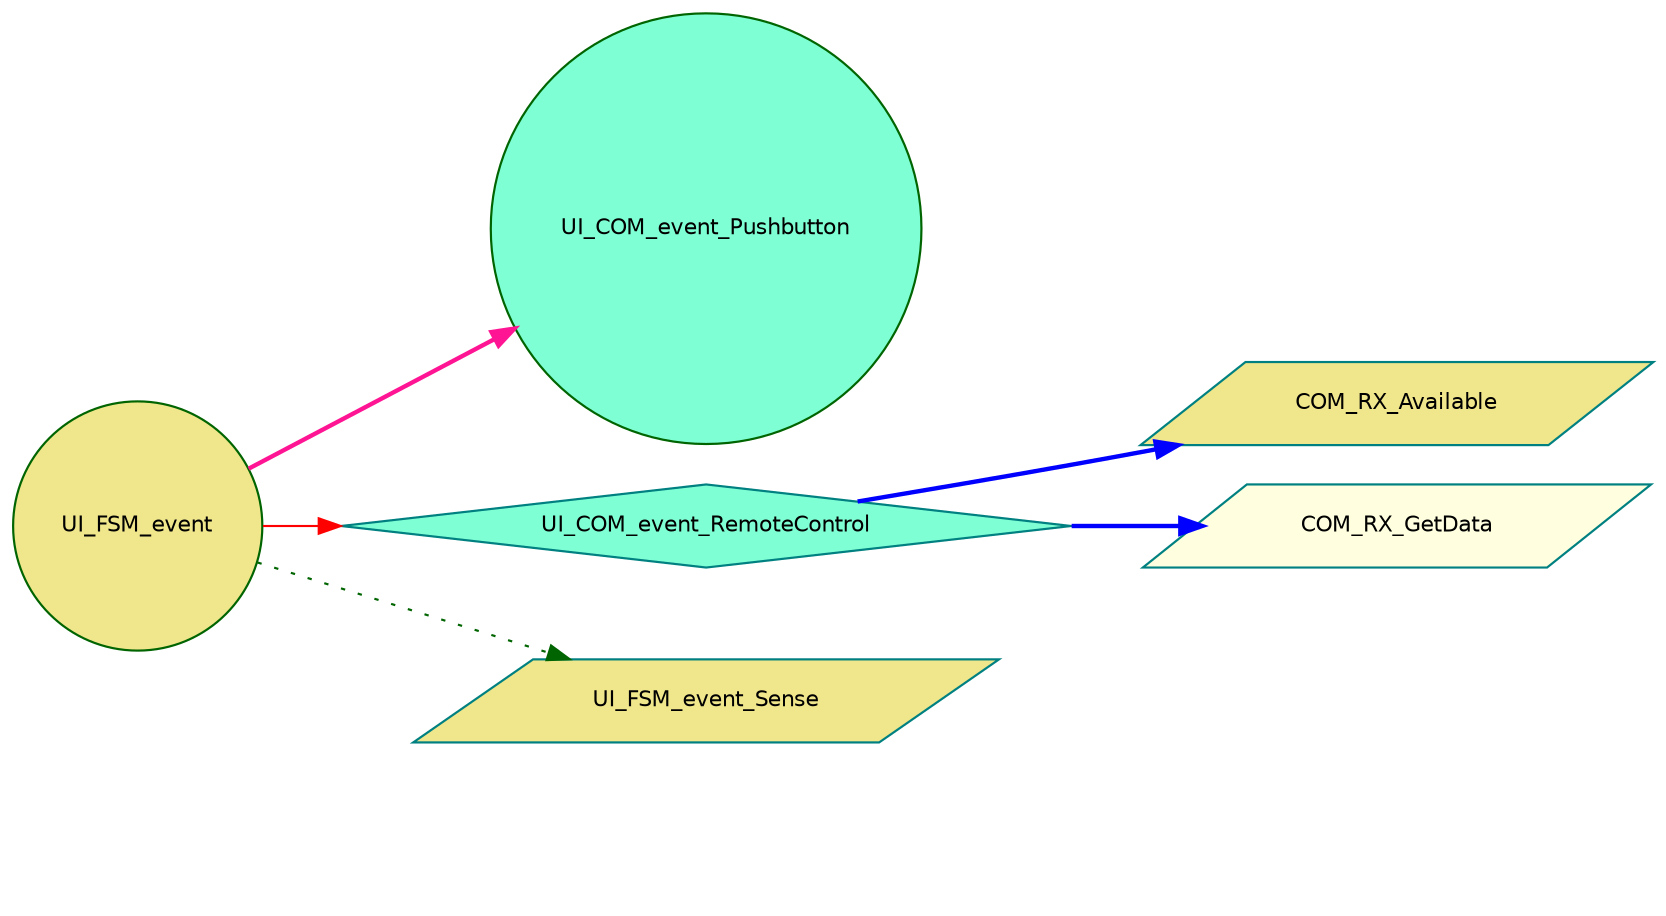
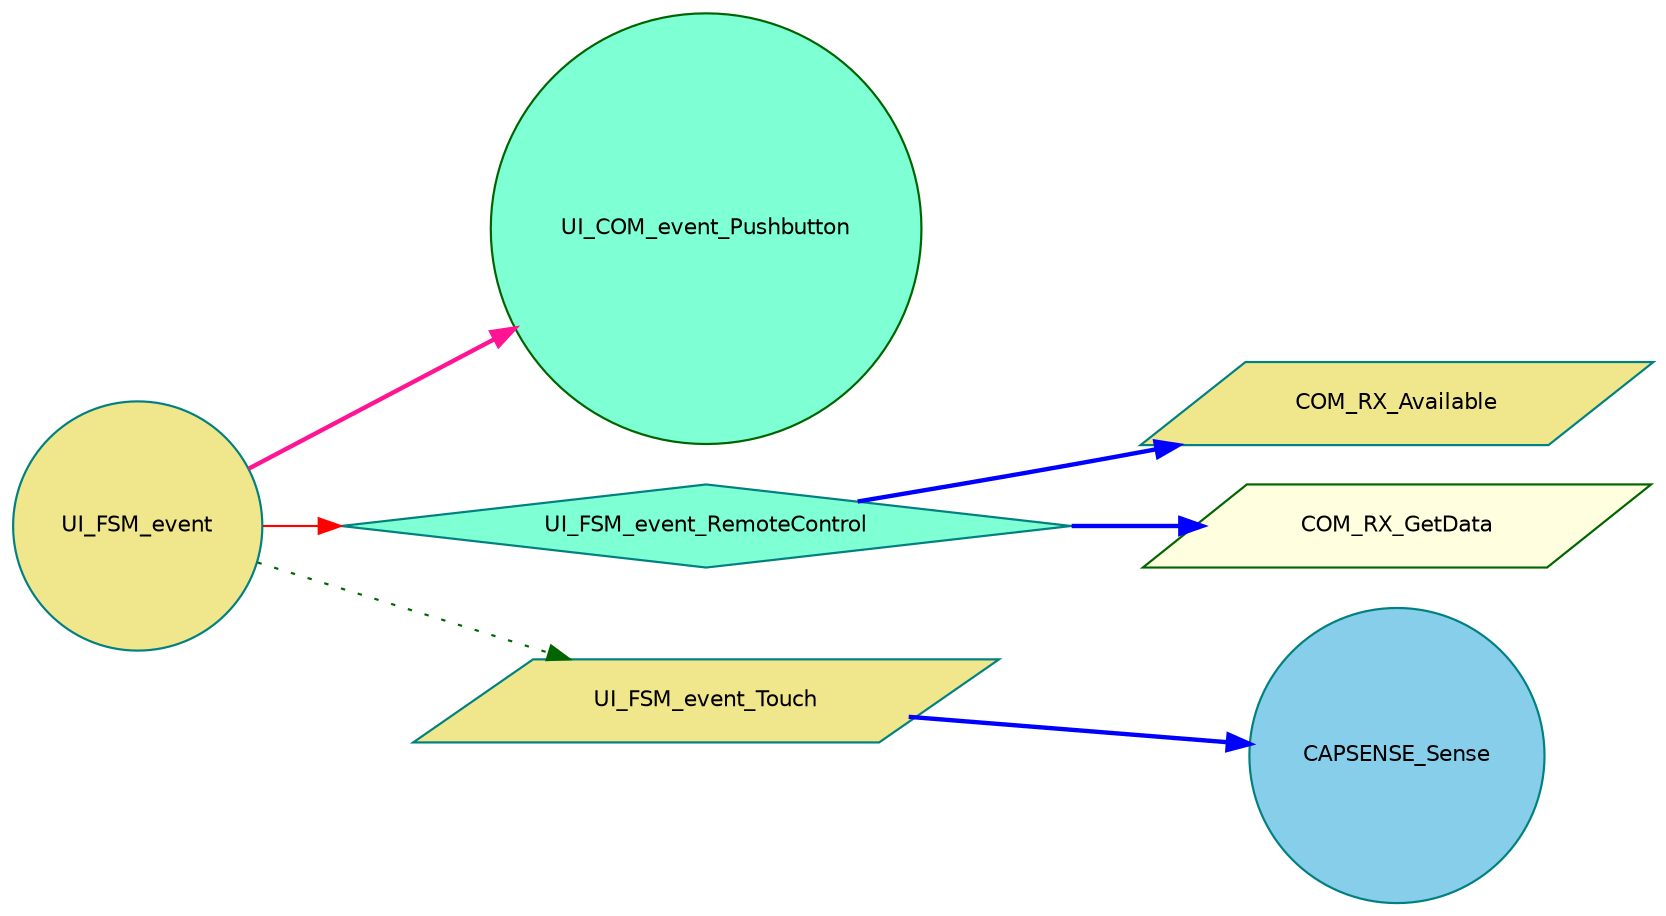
(138, 526) -> (138, 526)
(706, 526) -> (706, 526)
(1397, 526) -> (1397, 526)
(706, 701) -> (706, 701)
none -> (1397, 756)
